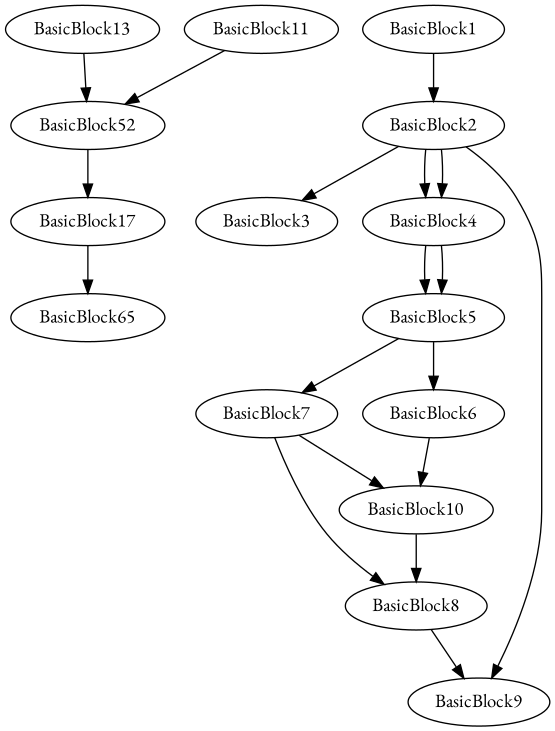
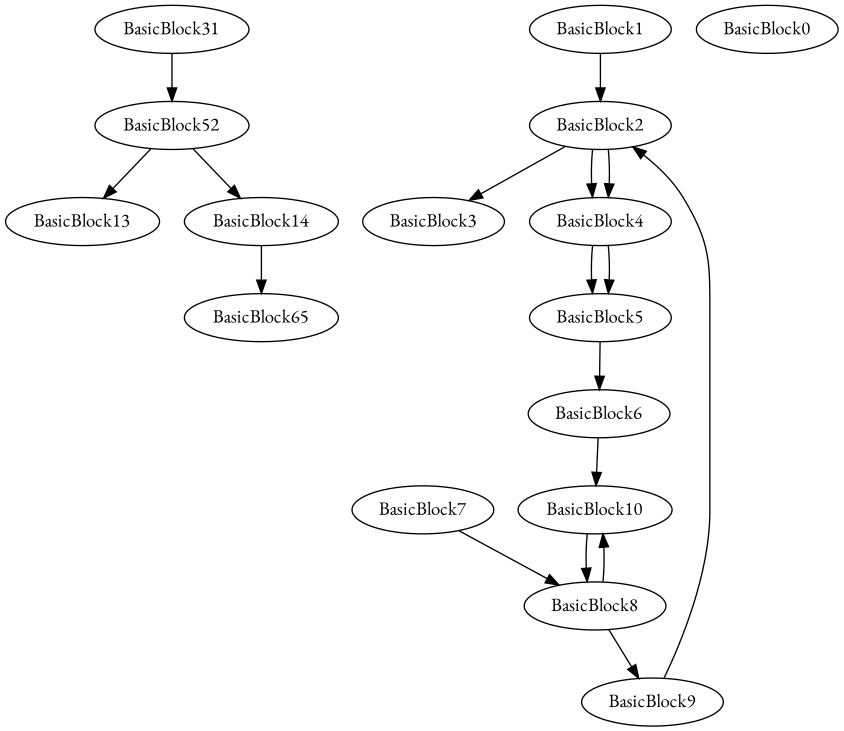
(261, 29) -> (172, 29)
none -> (767, 29)
(85, 71) -> (132, 169)
(88, 222) -> (261, 222)
(356, 362) -> none
(542, 397) -> (710, 410)
(335, 458) -> (604, 564)
